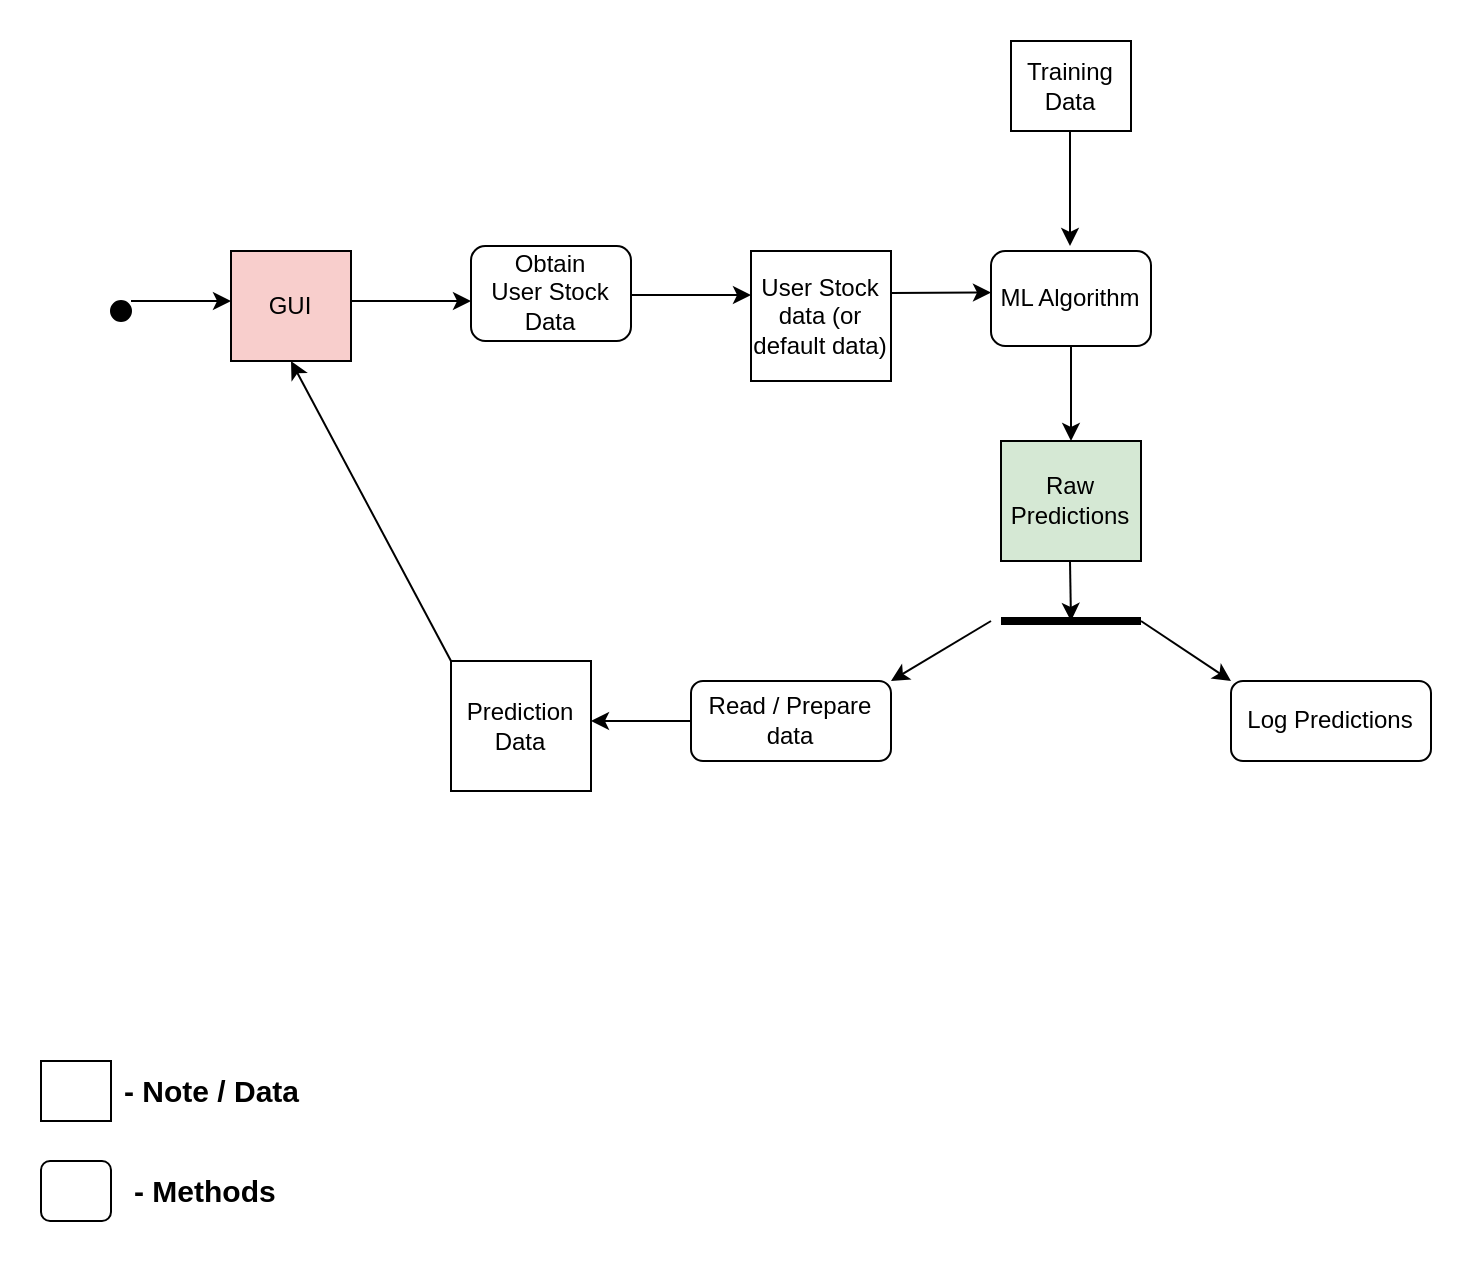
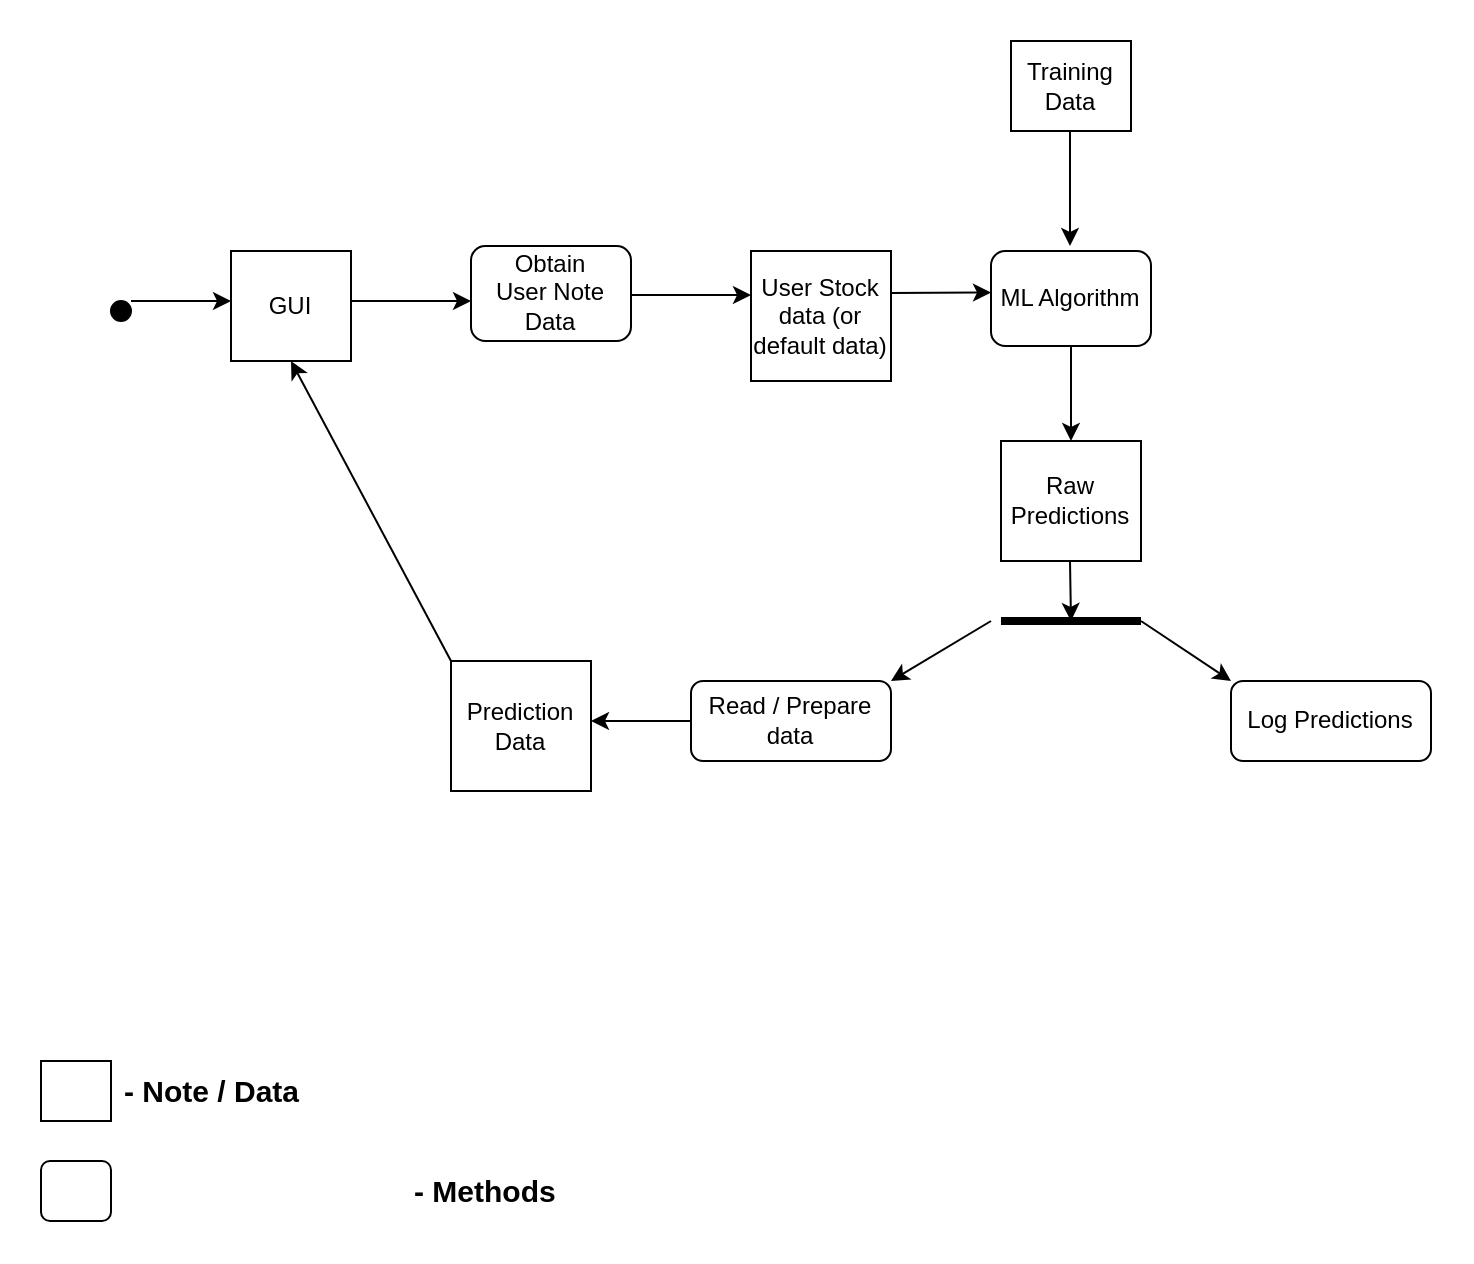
(551, 293) -> (551, 293)
(291, 306) -> (291, 306)
(1071, 501) -> (1071, 501)
(246, 1191) -> (526, 1191)
